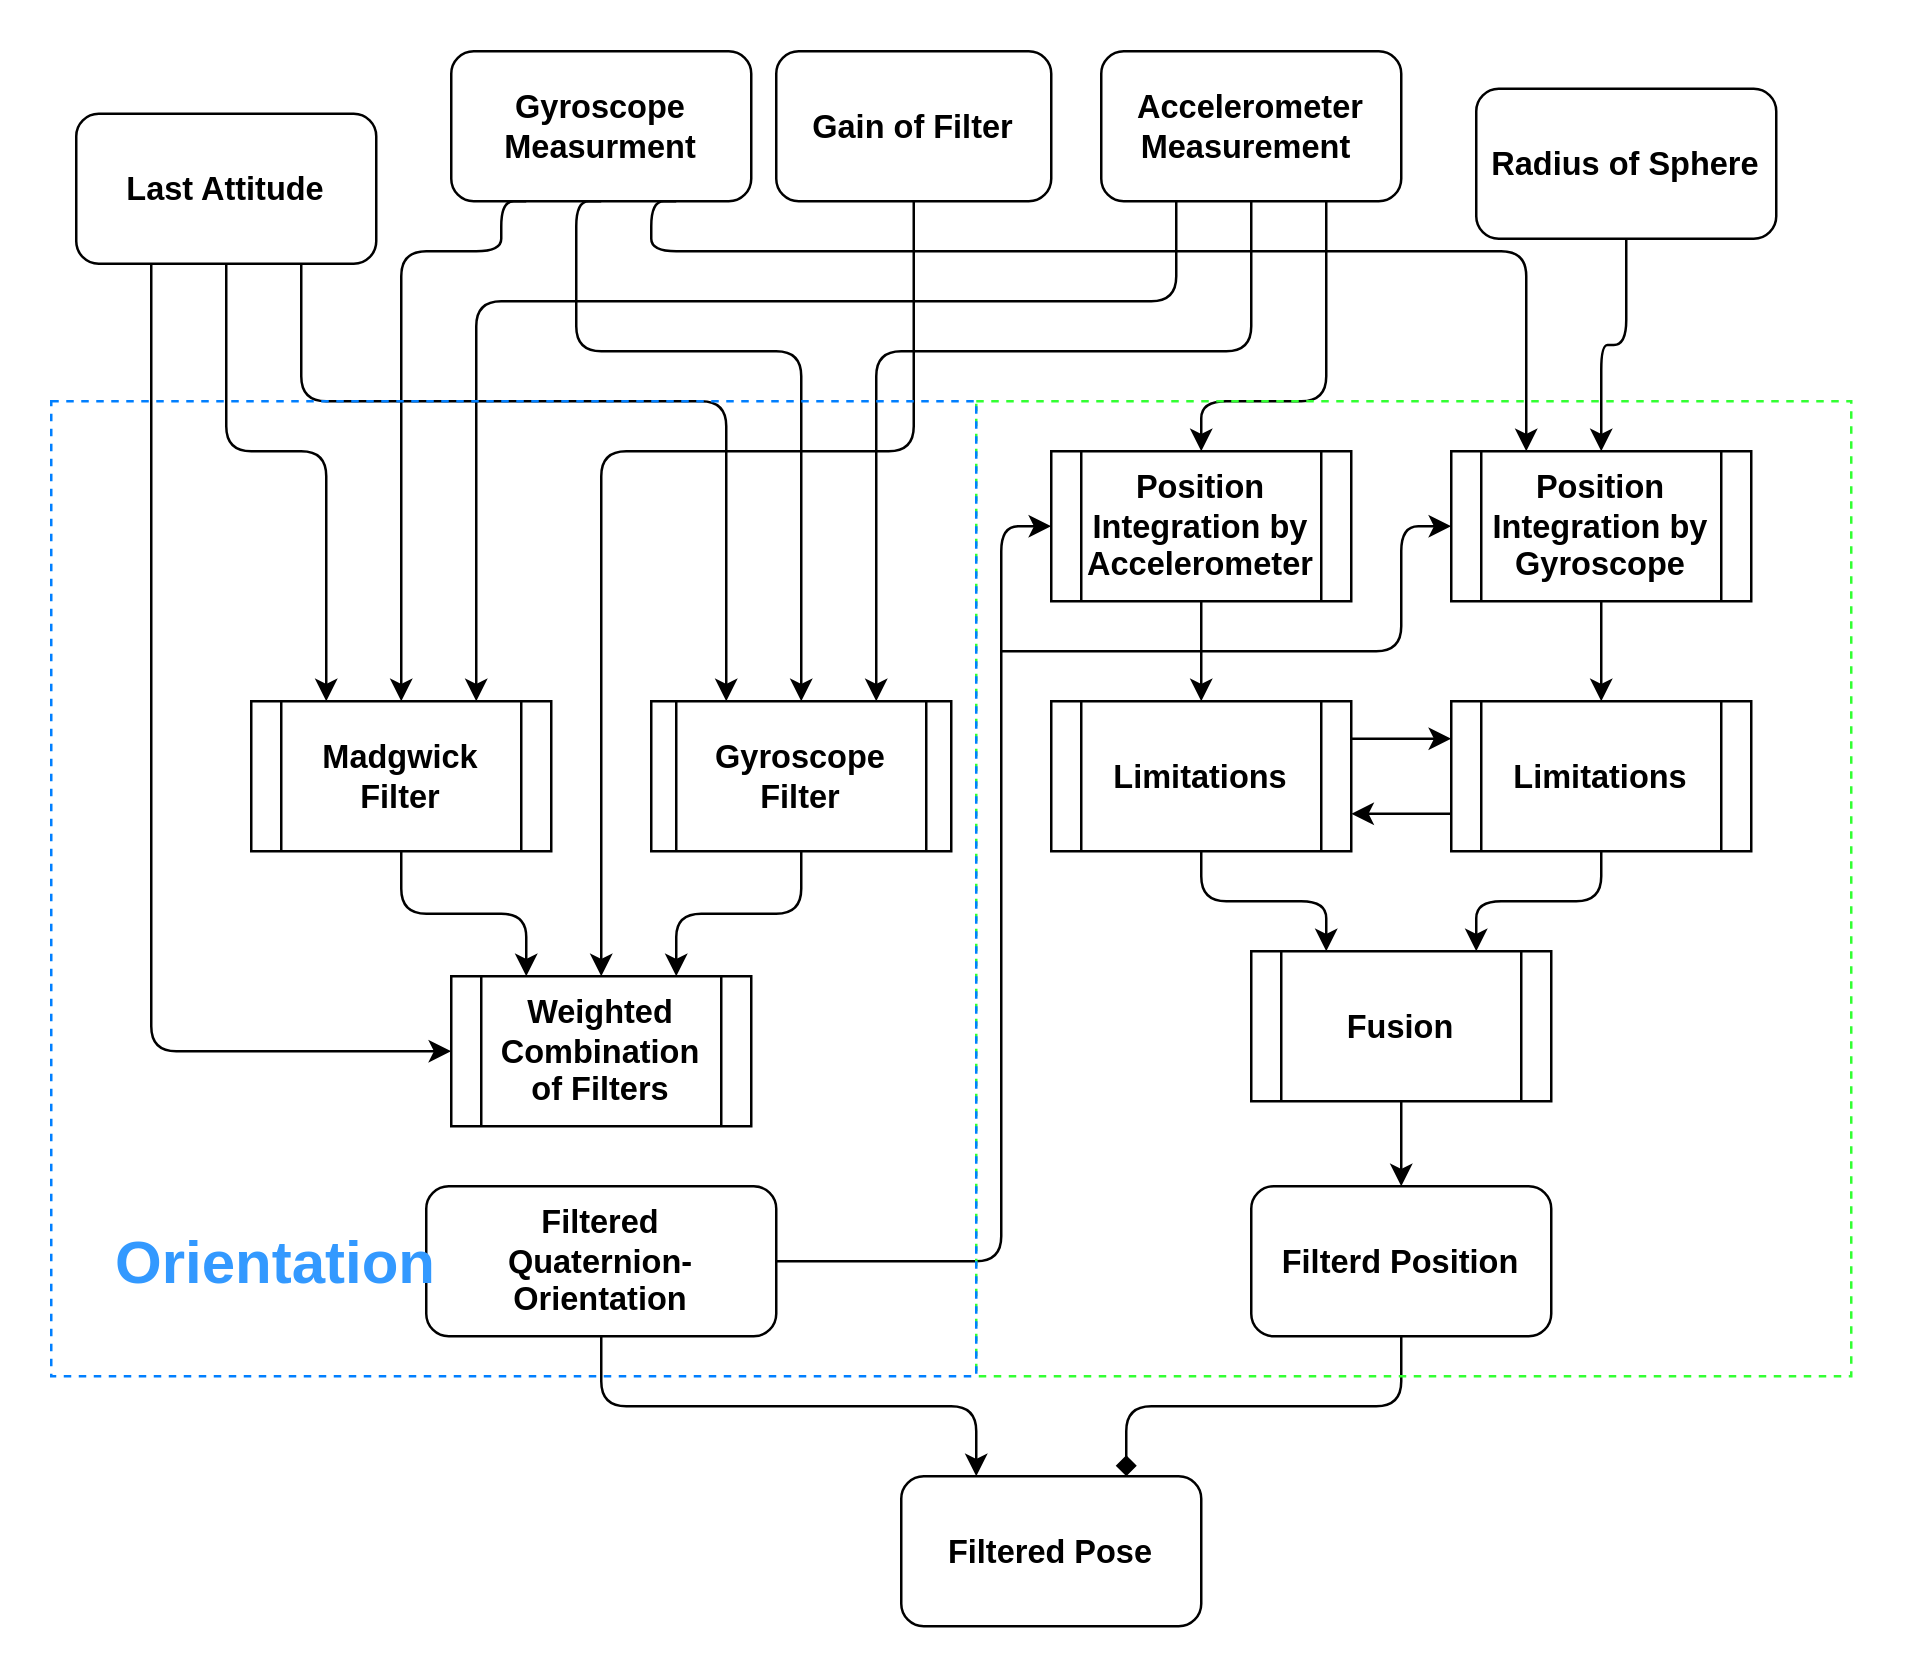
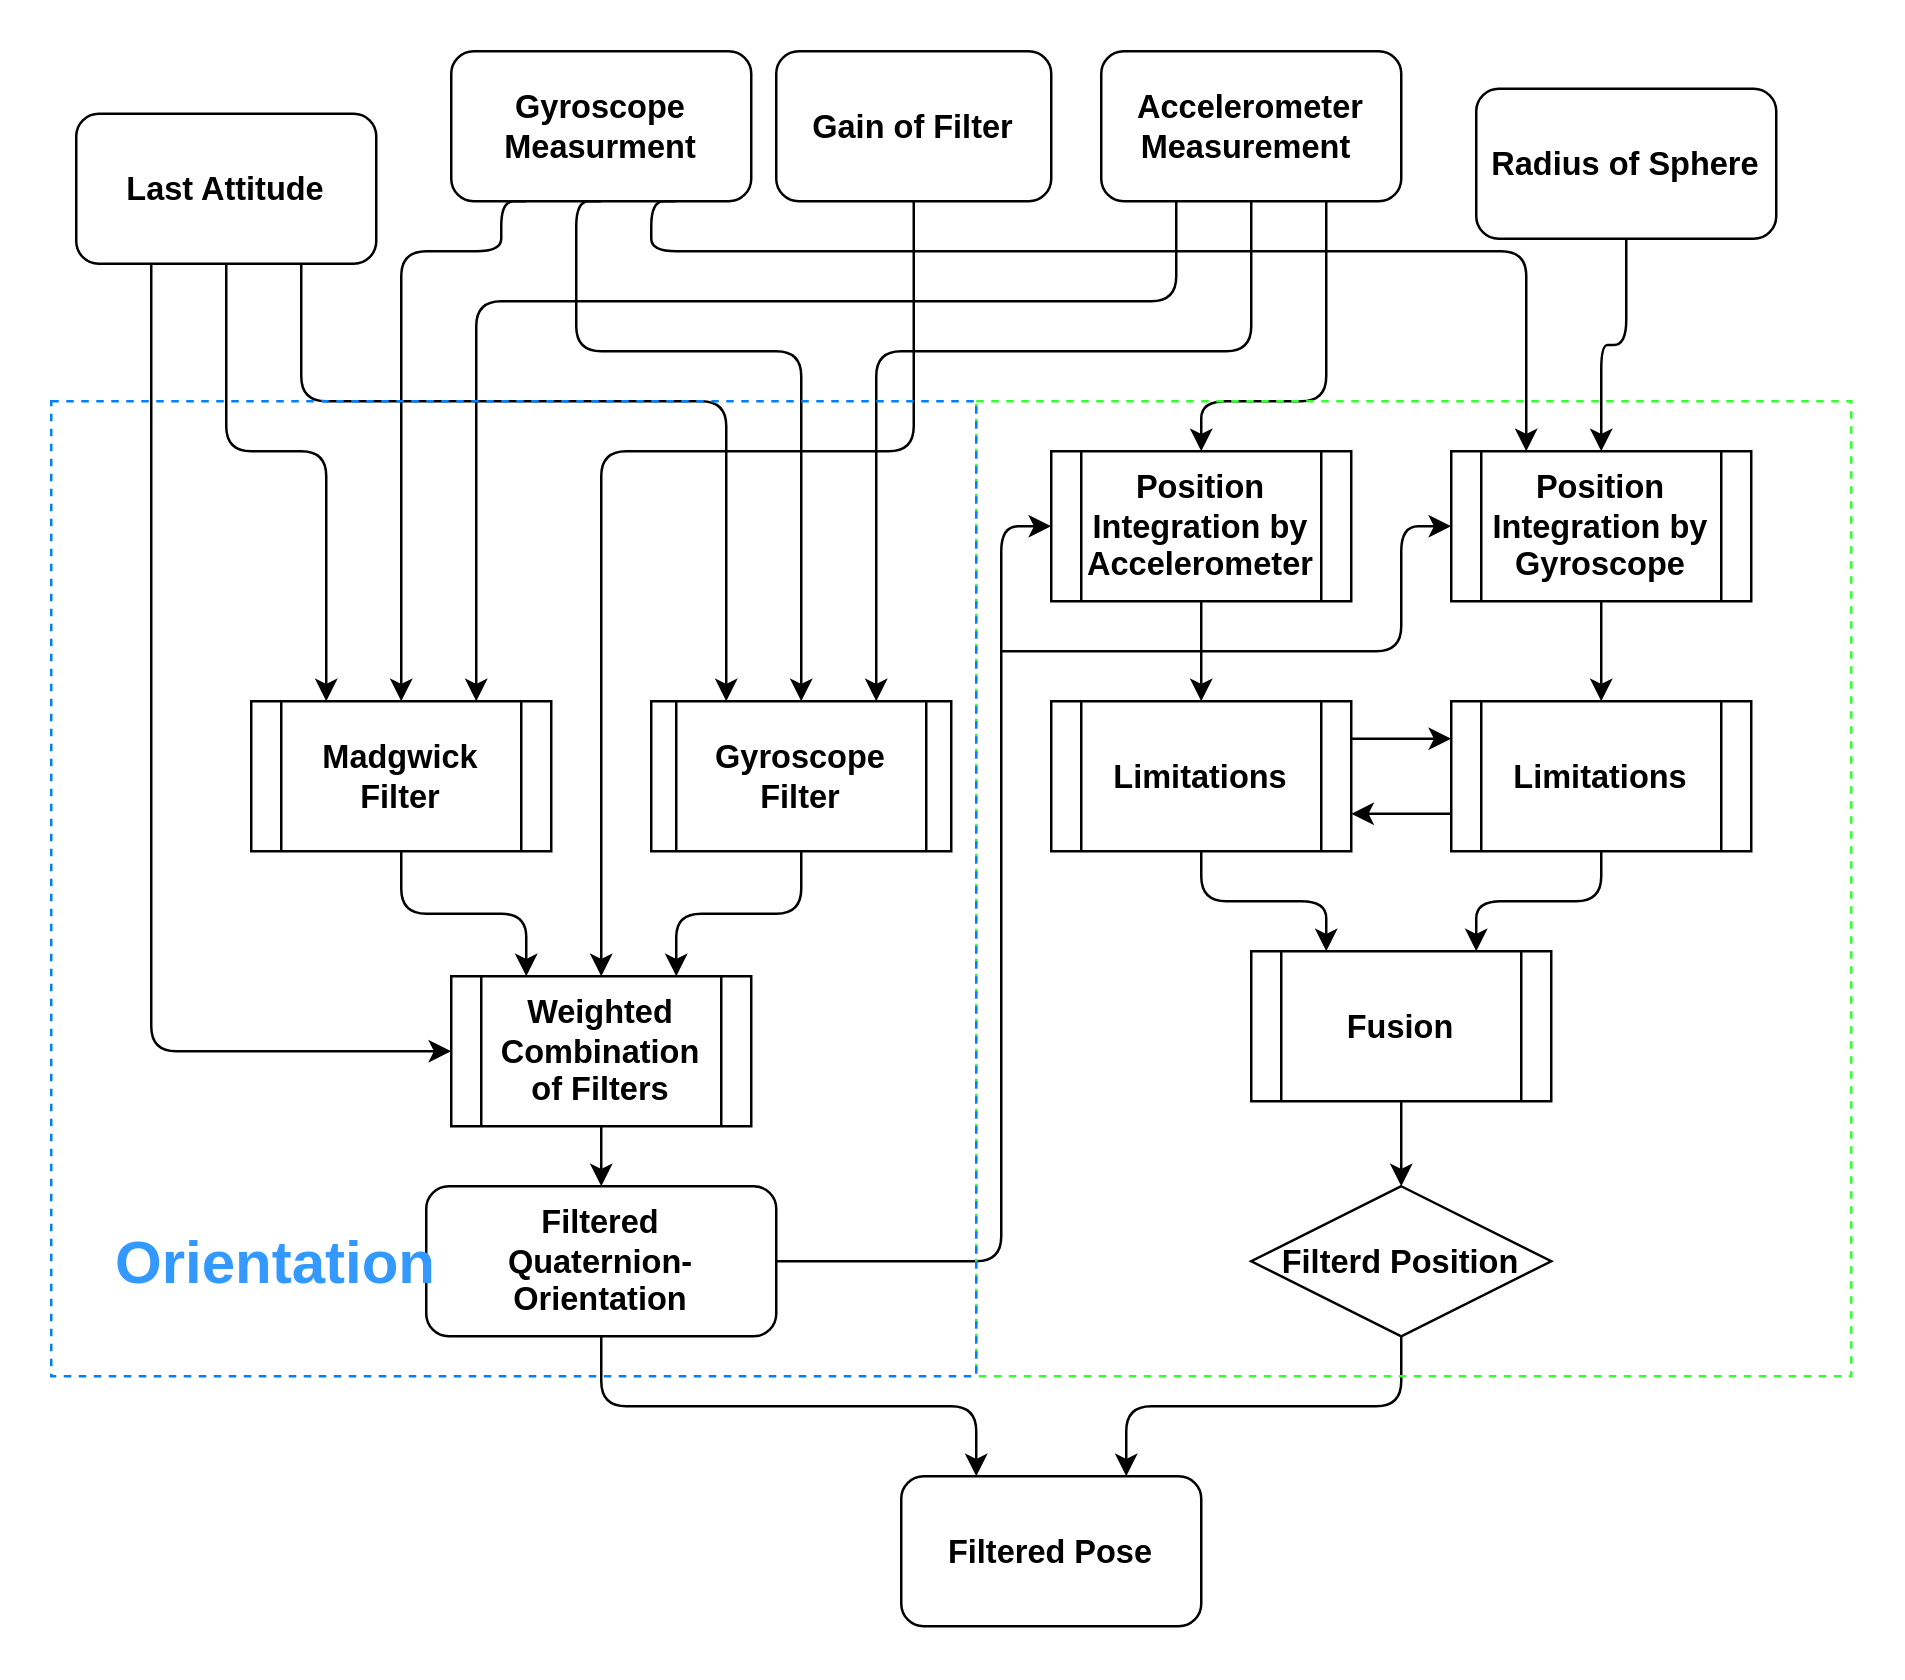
none -> (601, 1148)
(1401, 1261) -> (1401, 1261)
(1126, 1456) -> (1126, 1457)
